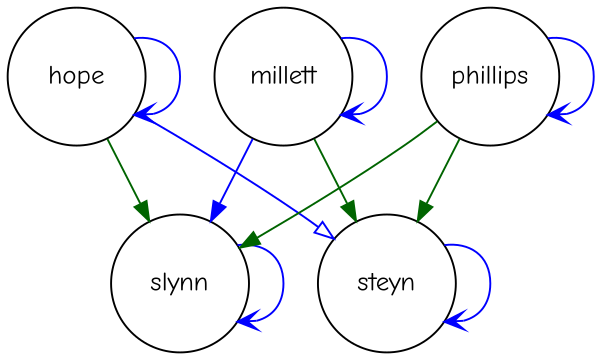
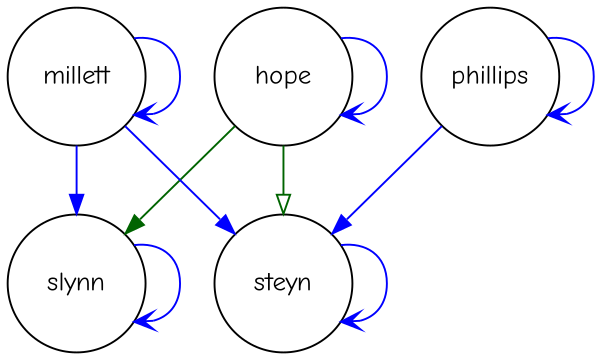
(224, 165) -> (283, 170)
(331, 171) -> (170, 170)
(443, 171) -> (394, 173)
(353, 179) -> none
